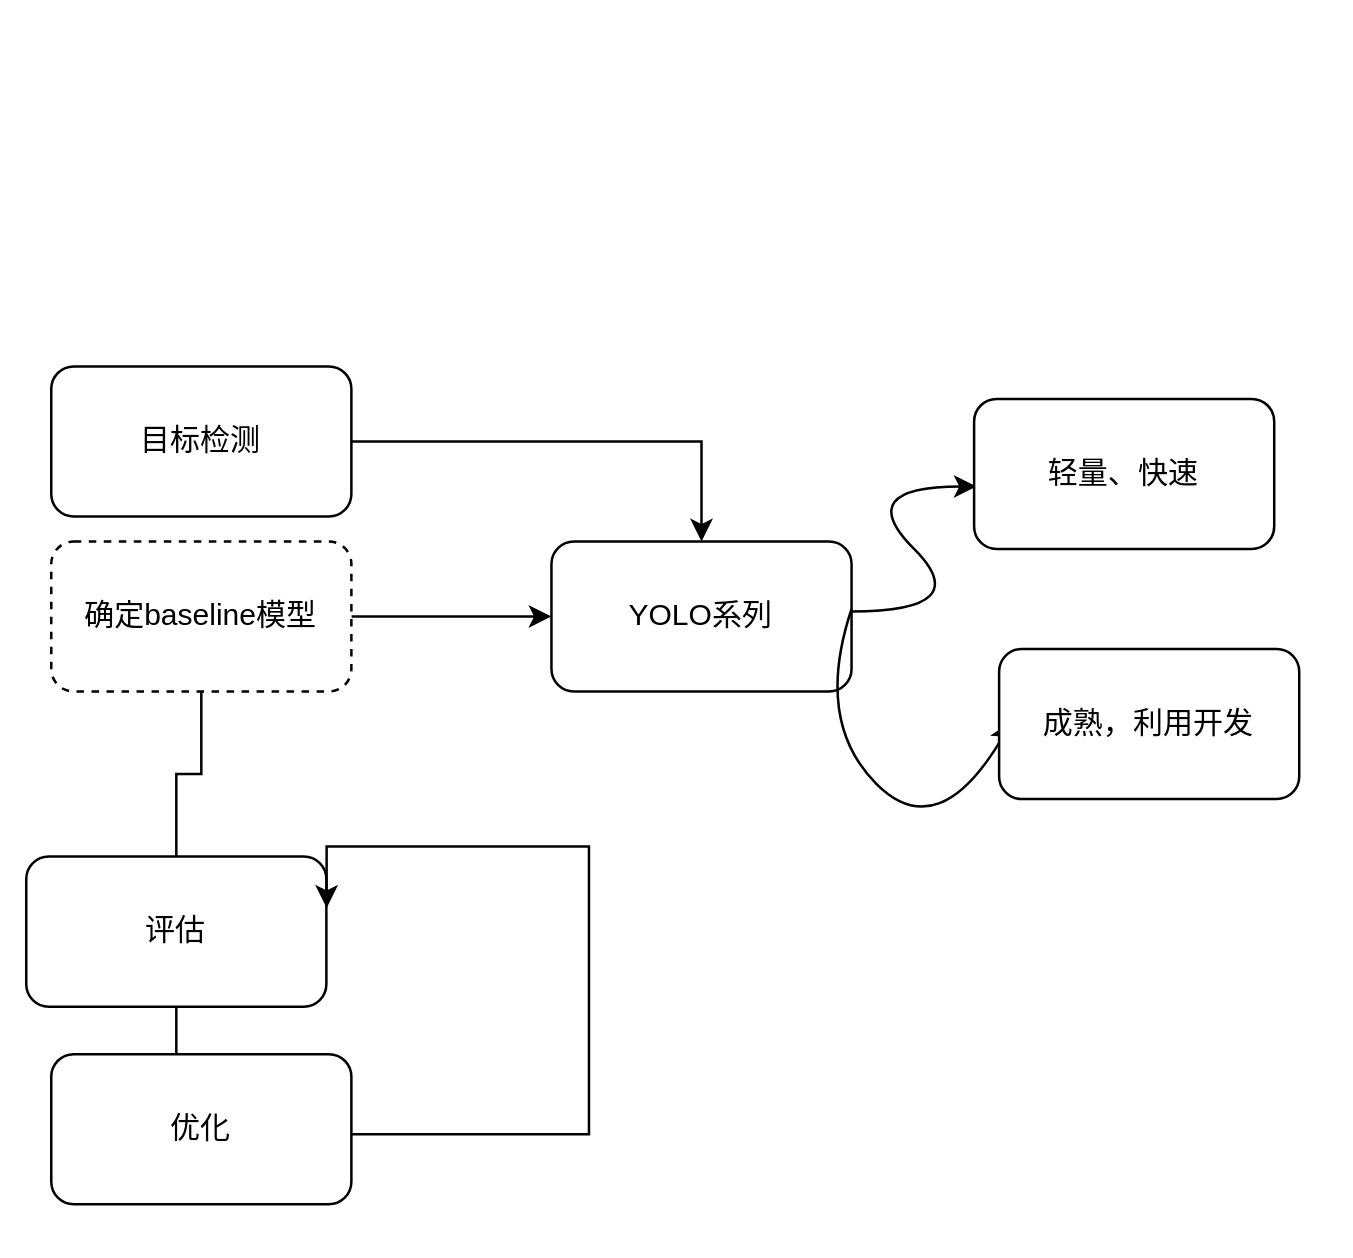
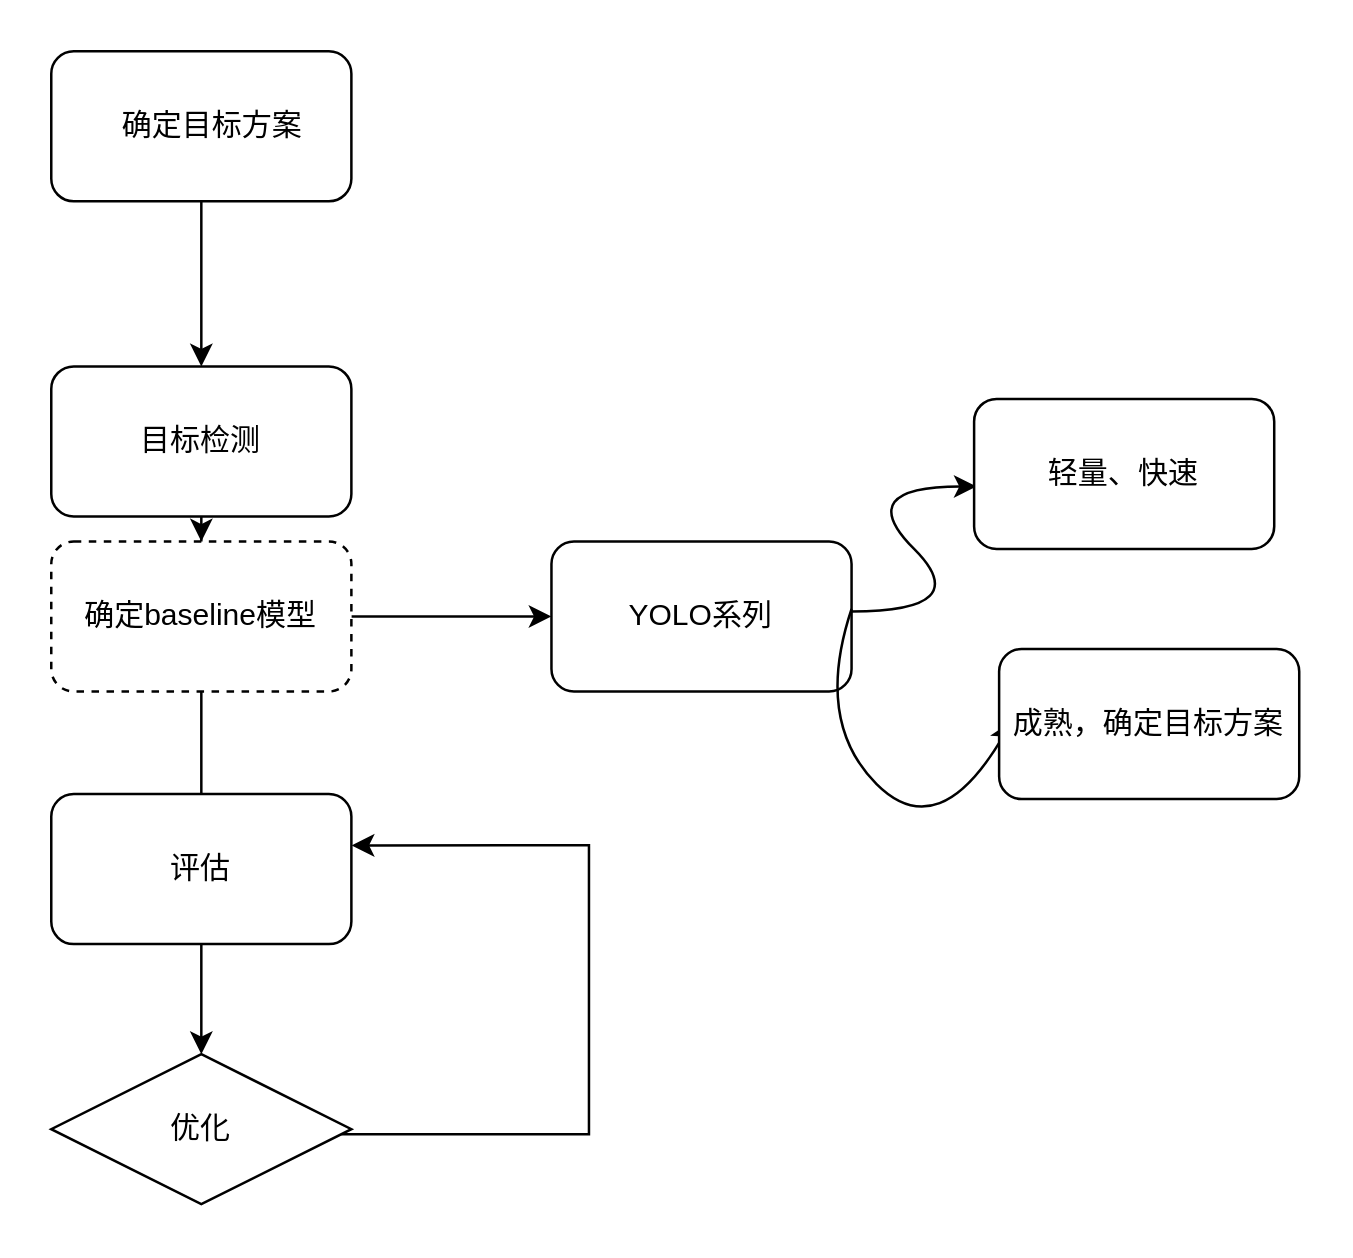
none -> (201, 126)
none -> (201, 275)
(568, 441) -> (201, 529)
(1149, 724) -> (1149, 724)
(176, 931) -> (201, 869)
(201, 1129) -> (201, 1129)
